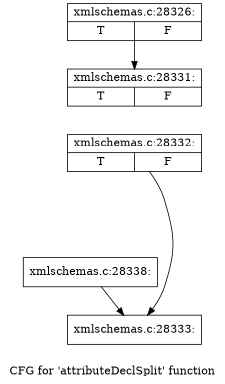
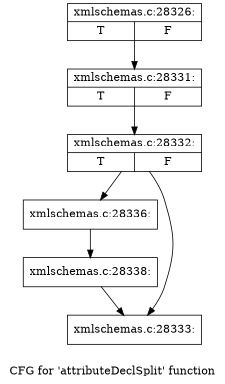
none -> (135, 116)
none -> (90, 215)
